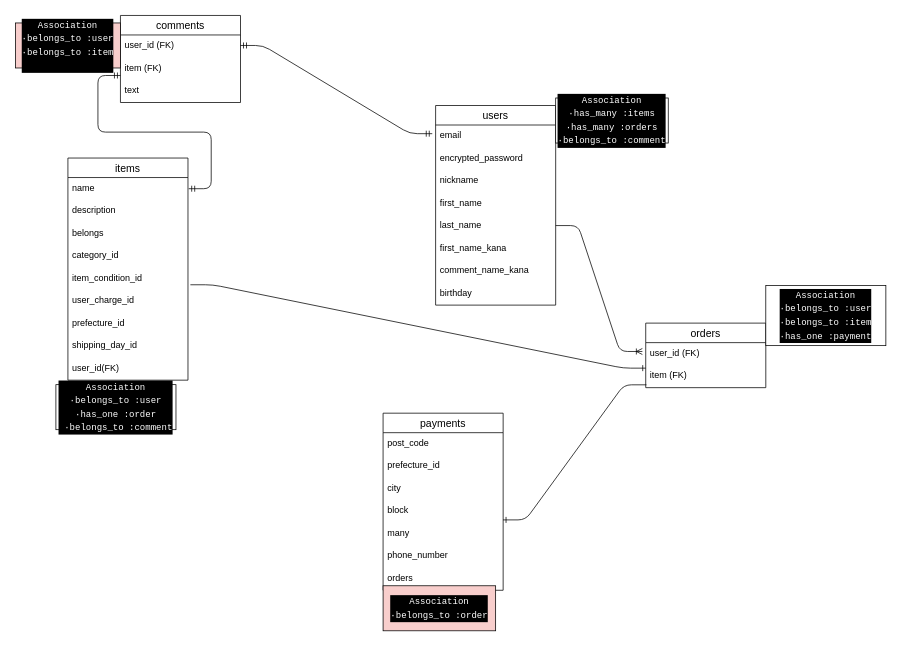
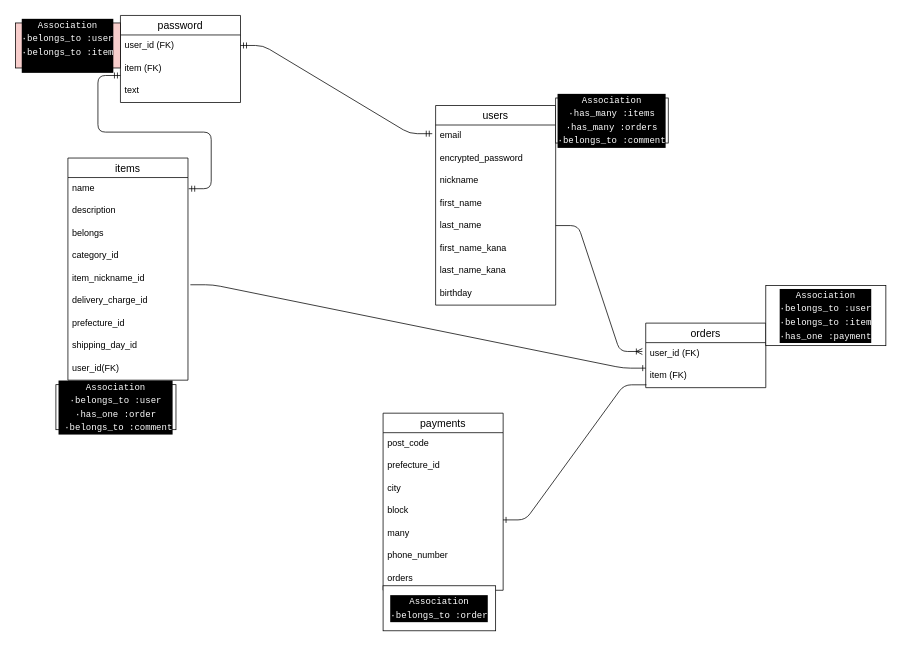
(180, 26) -> (180, 26)
(482, 270) -> (474, 270)
(110, 278) -> (109, 278)
(106, 300) -> (114, 300)
(439, 608) -> (439, 608)
